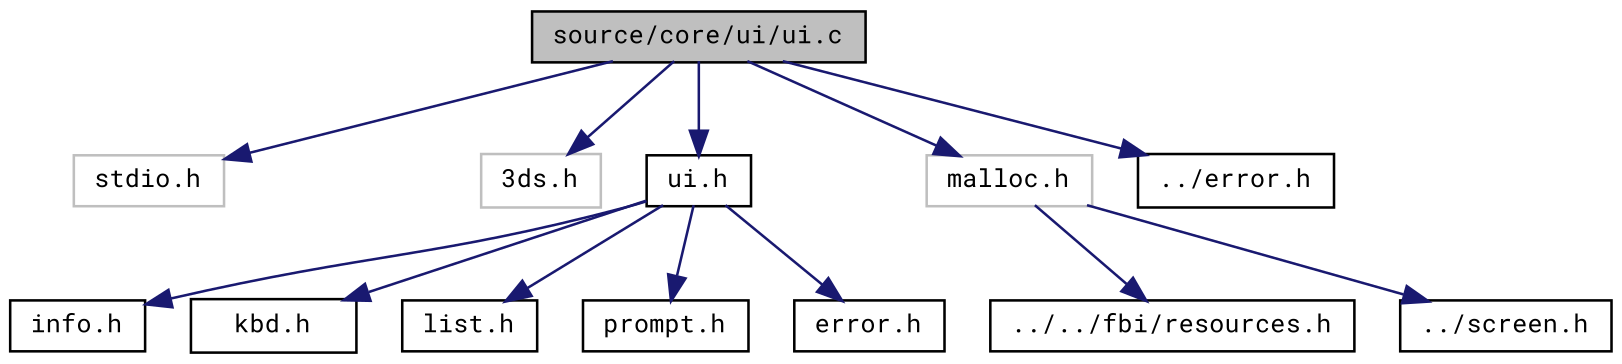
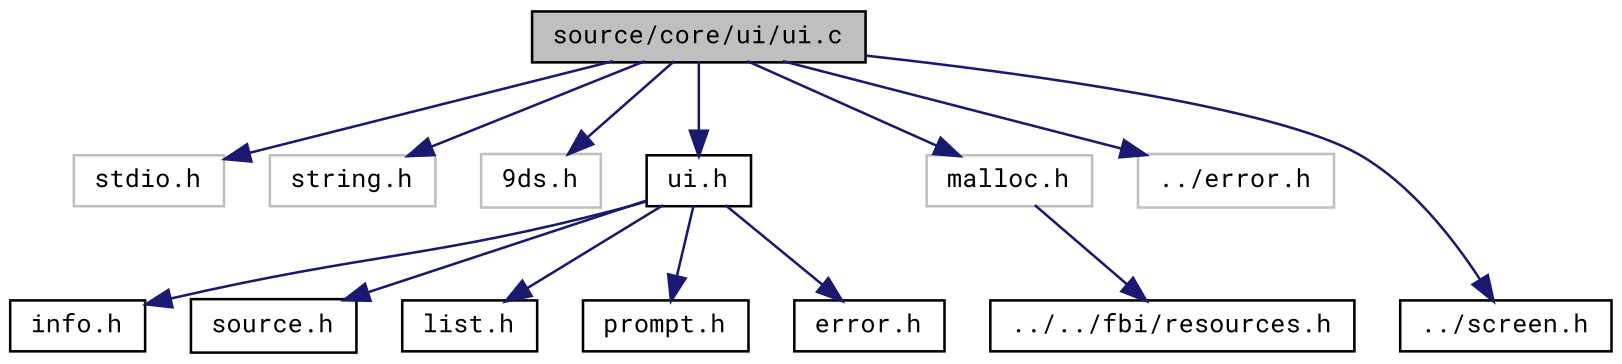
none -> (353, 181)
(541, 181) -> (541, 181)
(1236, 181) -> (1236, 181)
(1245, 250) -> (1202, 106)
(274, 326) -> (274, 326)
